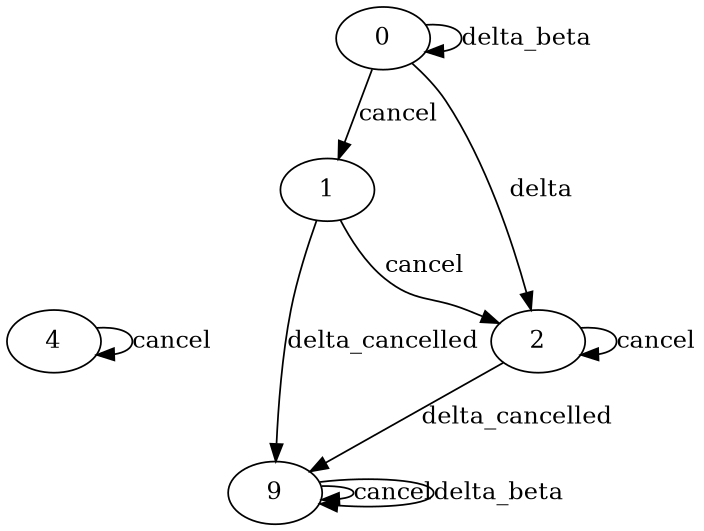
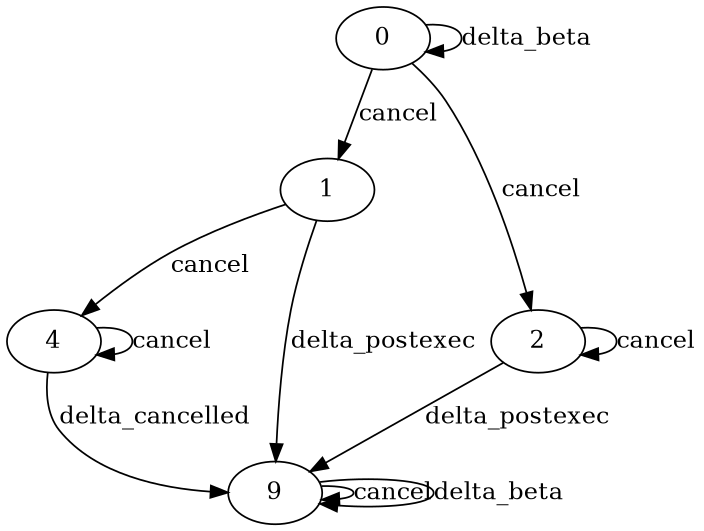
(542, 190) -> (542, 190)
(398, 288) -> (185, 245)
(383, 341) -> (383, 341)
(517, 417) -> (517, 417)
none -> (101, 464)
